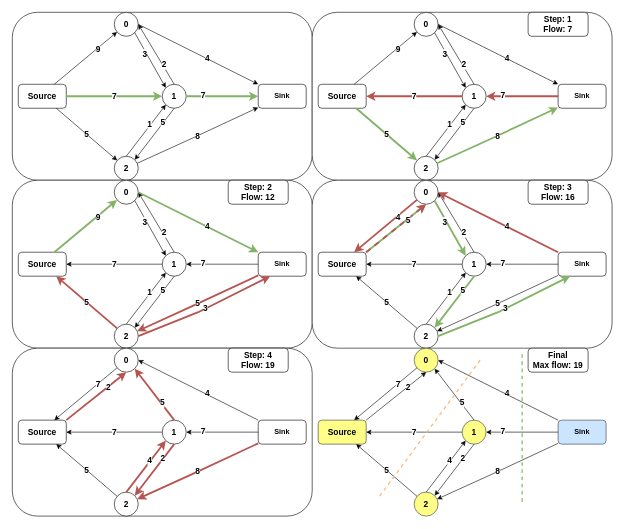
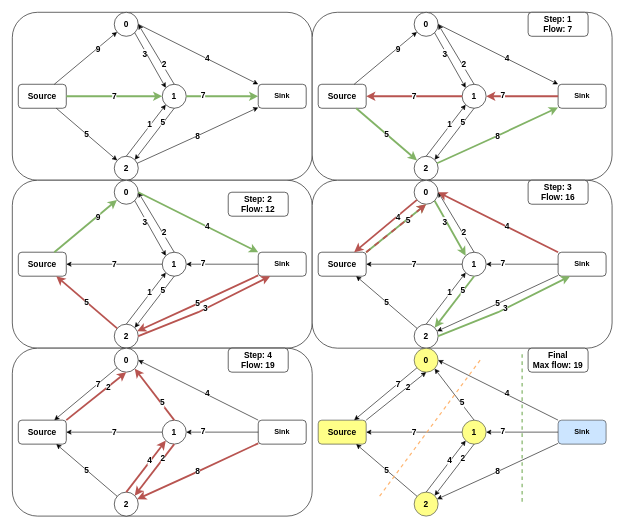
(258, 192) -> (258, 204)
